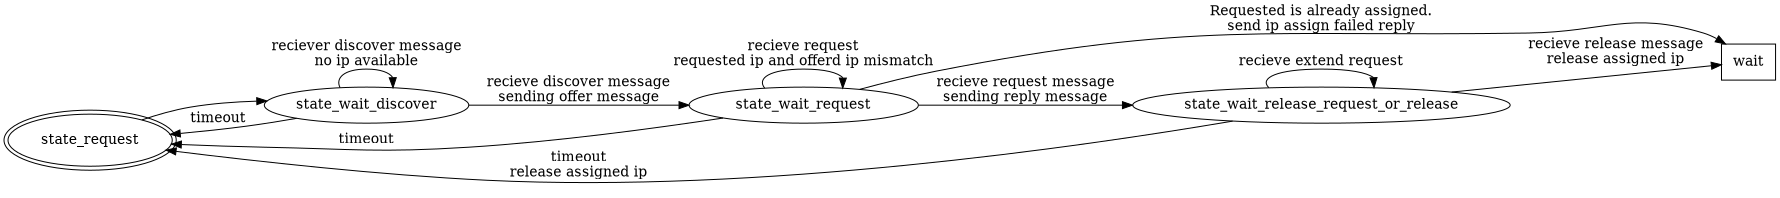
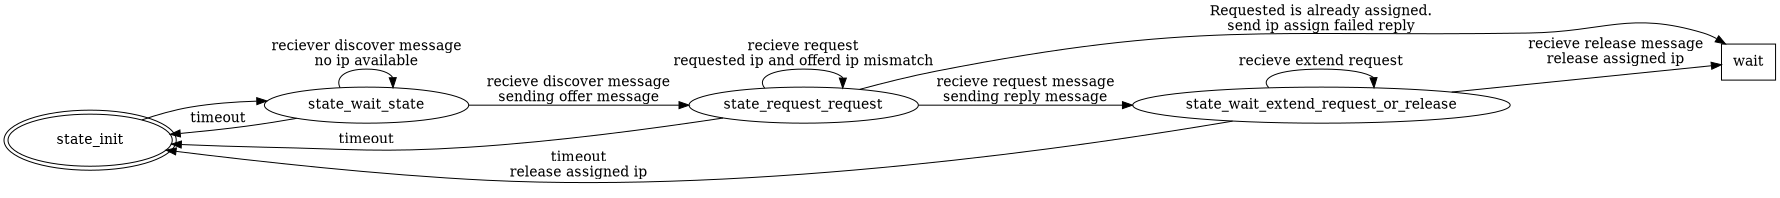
(367, 105) -> (367, 105)
(804, 105) -> (804, 105)
(1321, 105) -> (1321, 105)
(90, 140) -> (90, 140)
